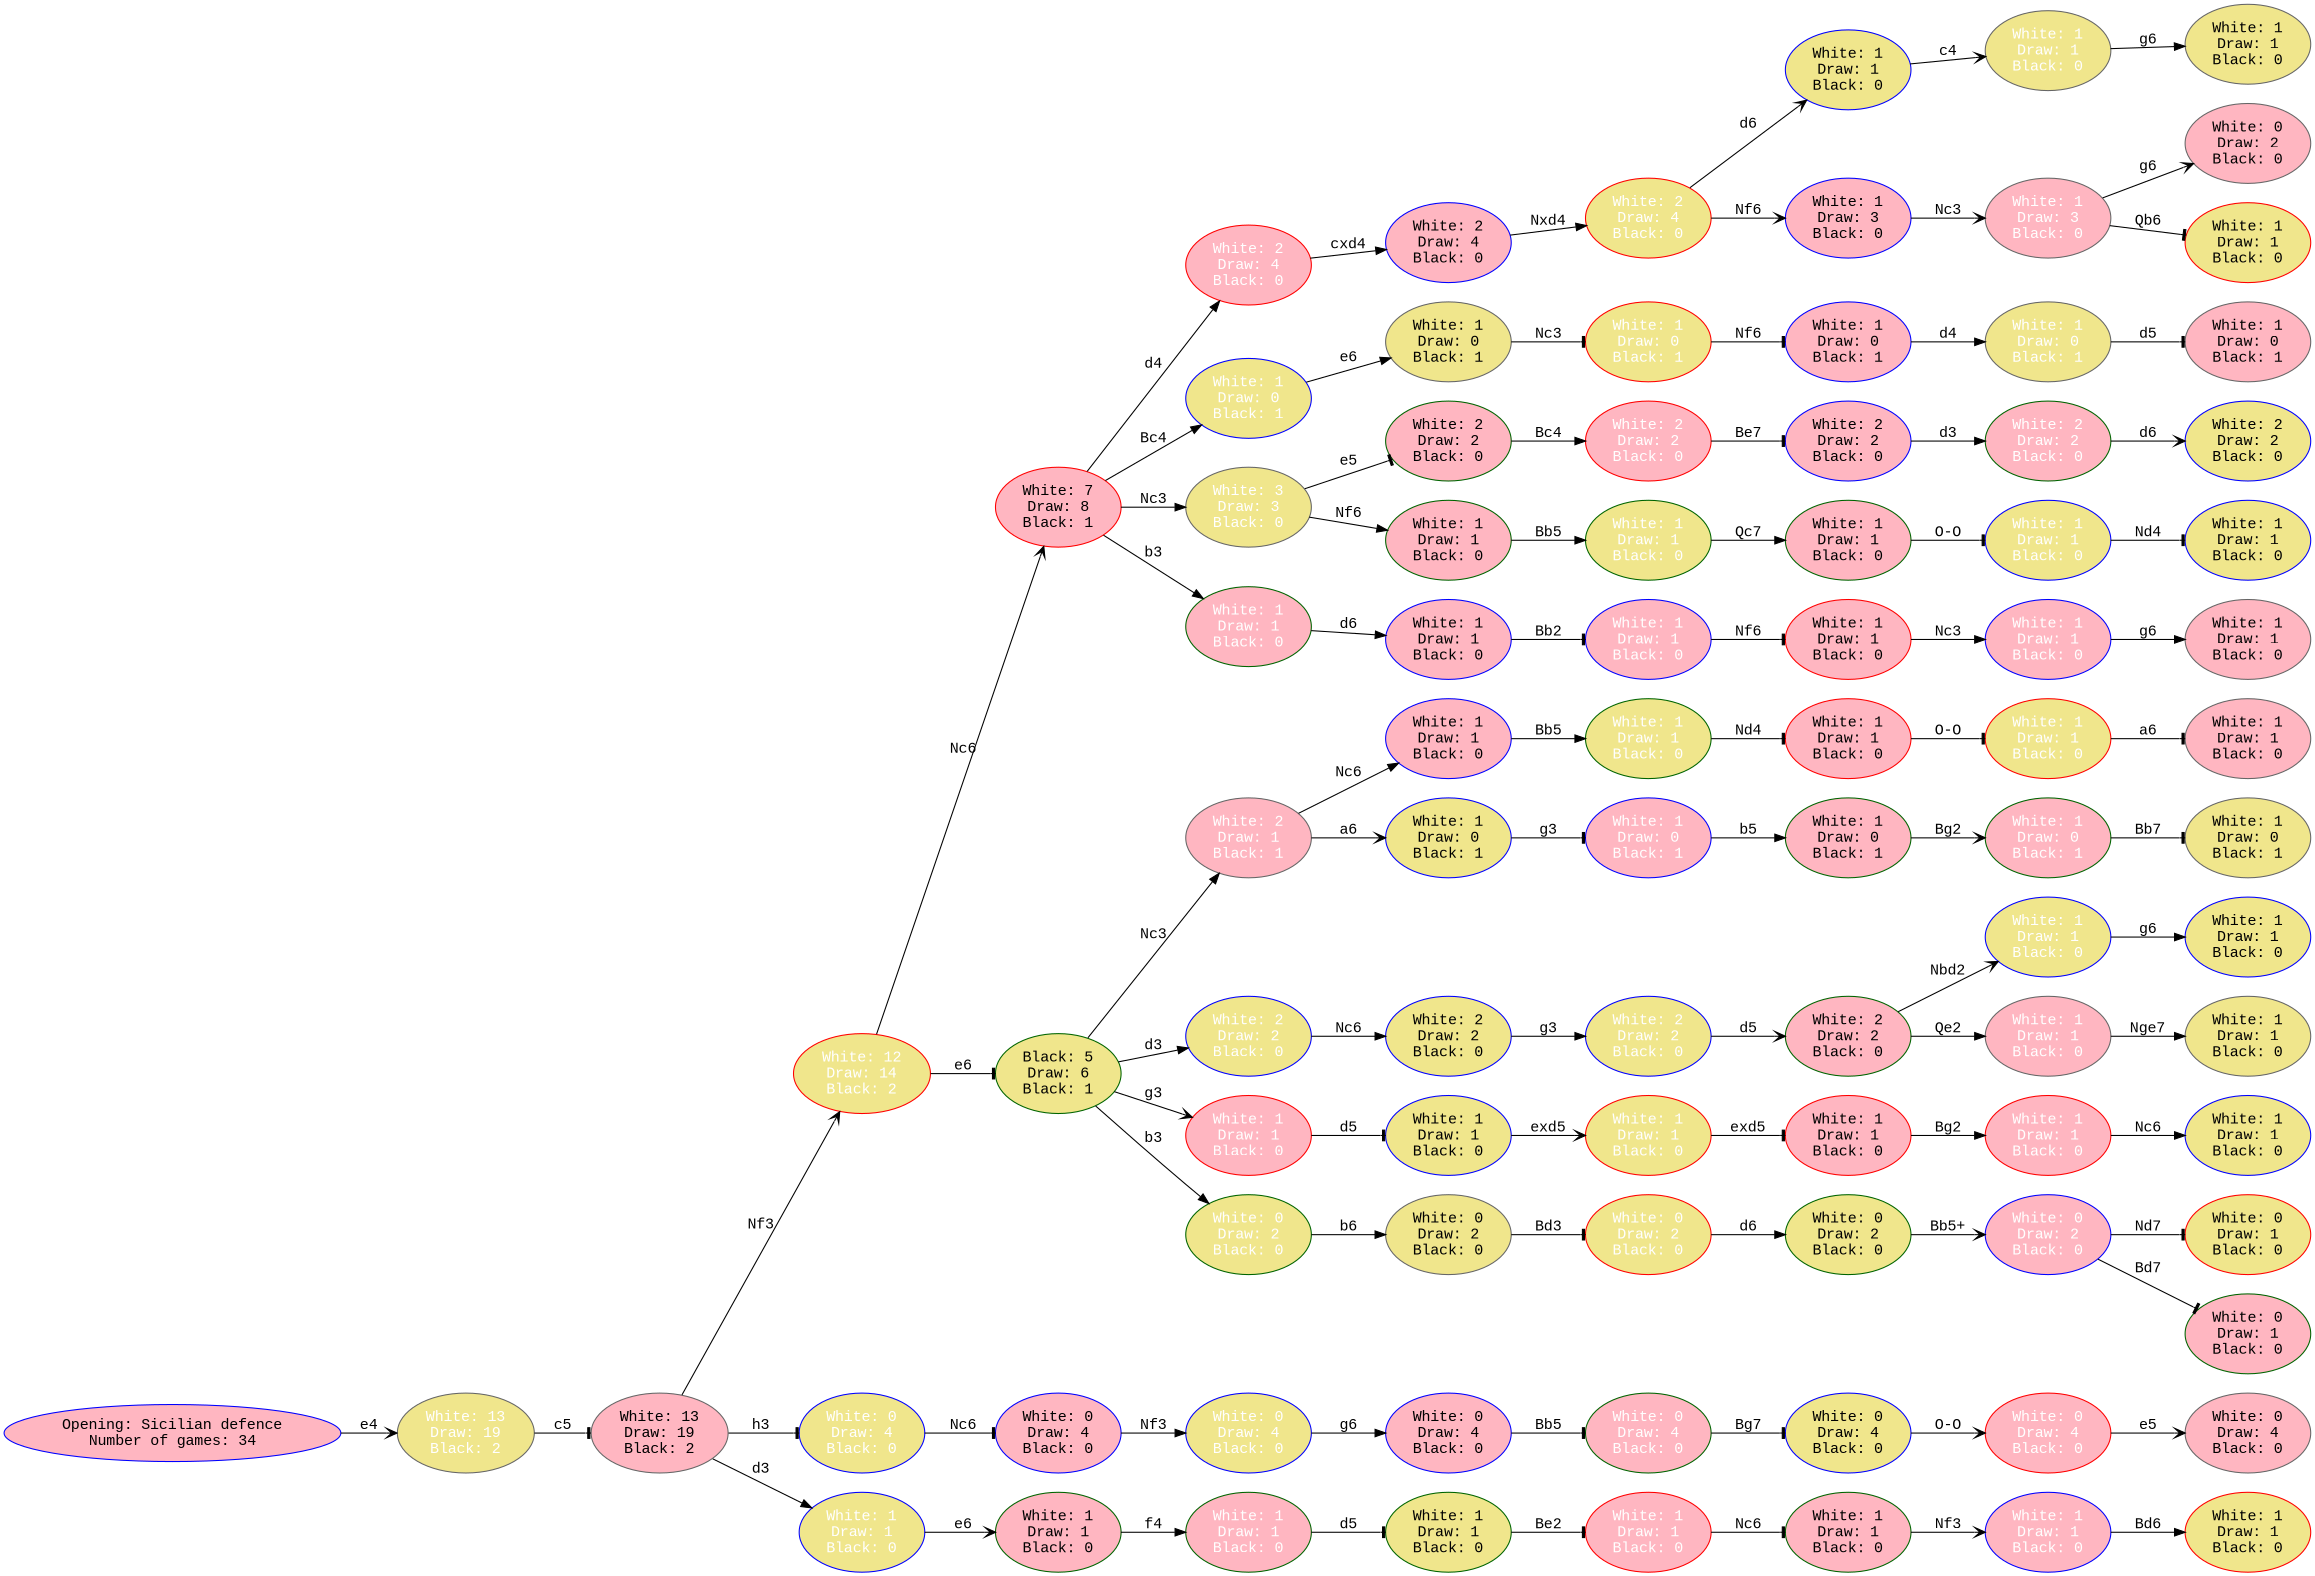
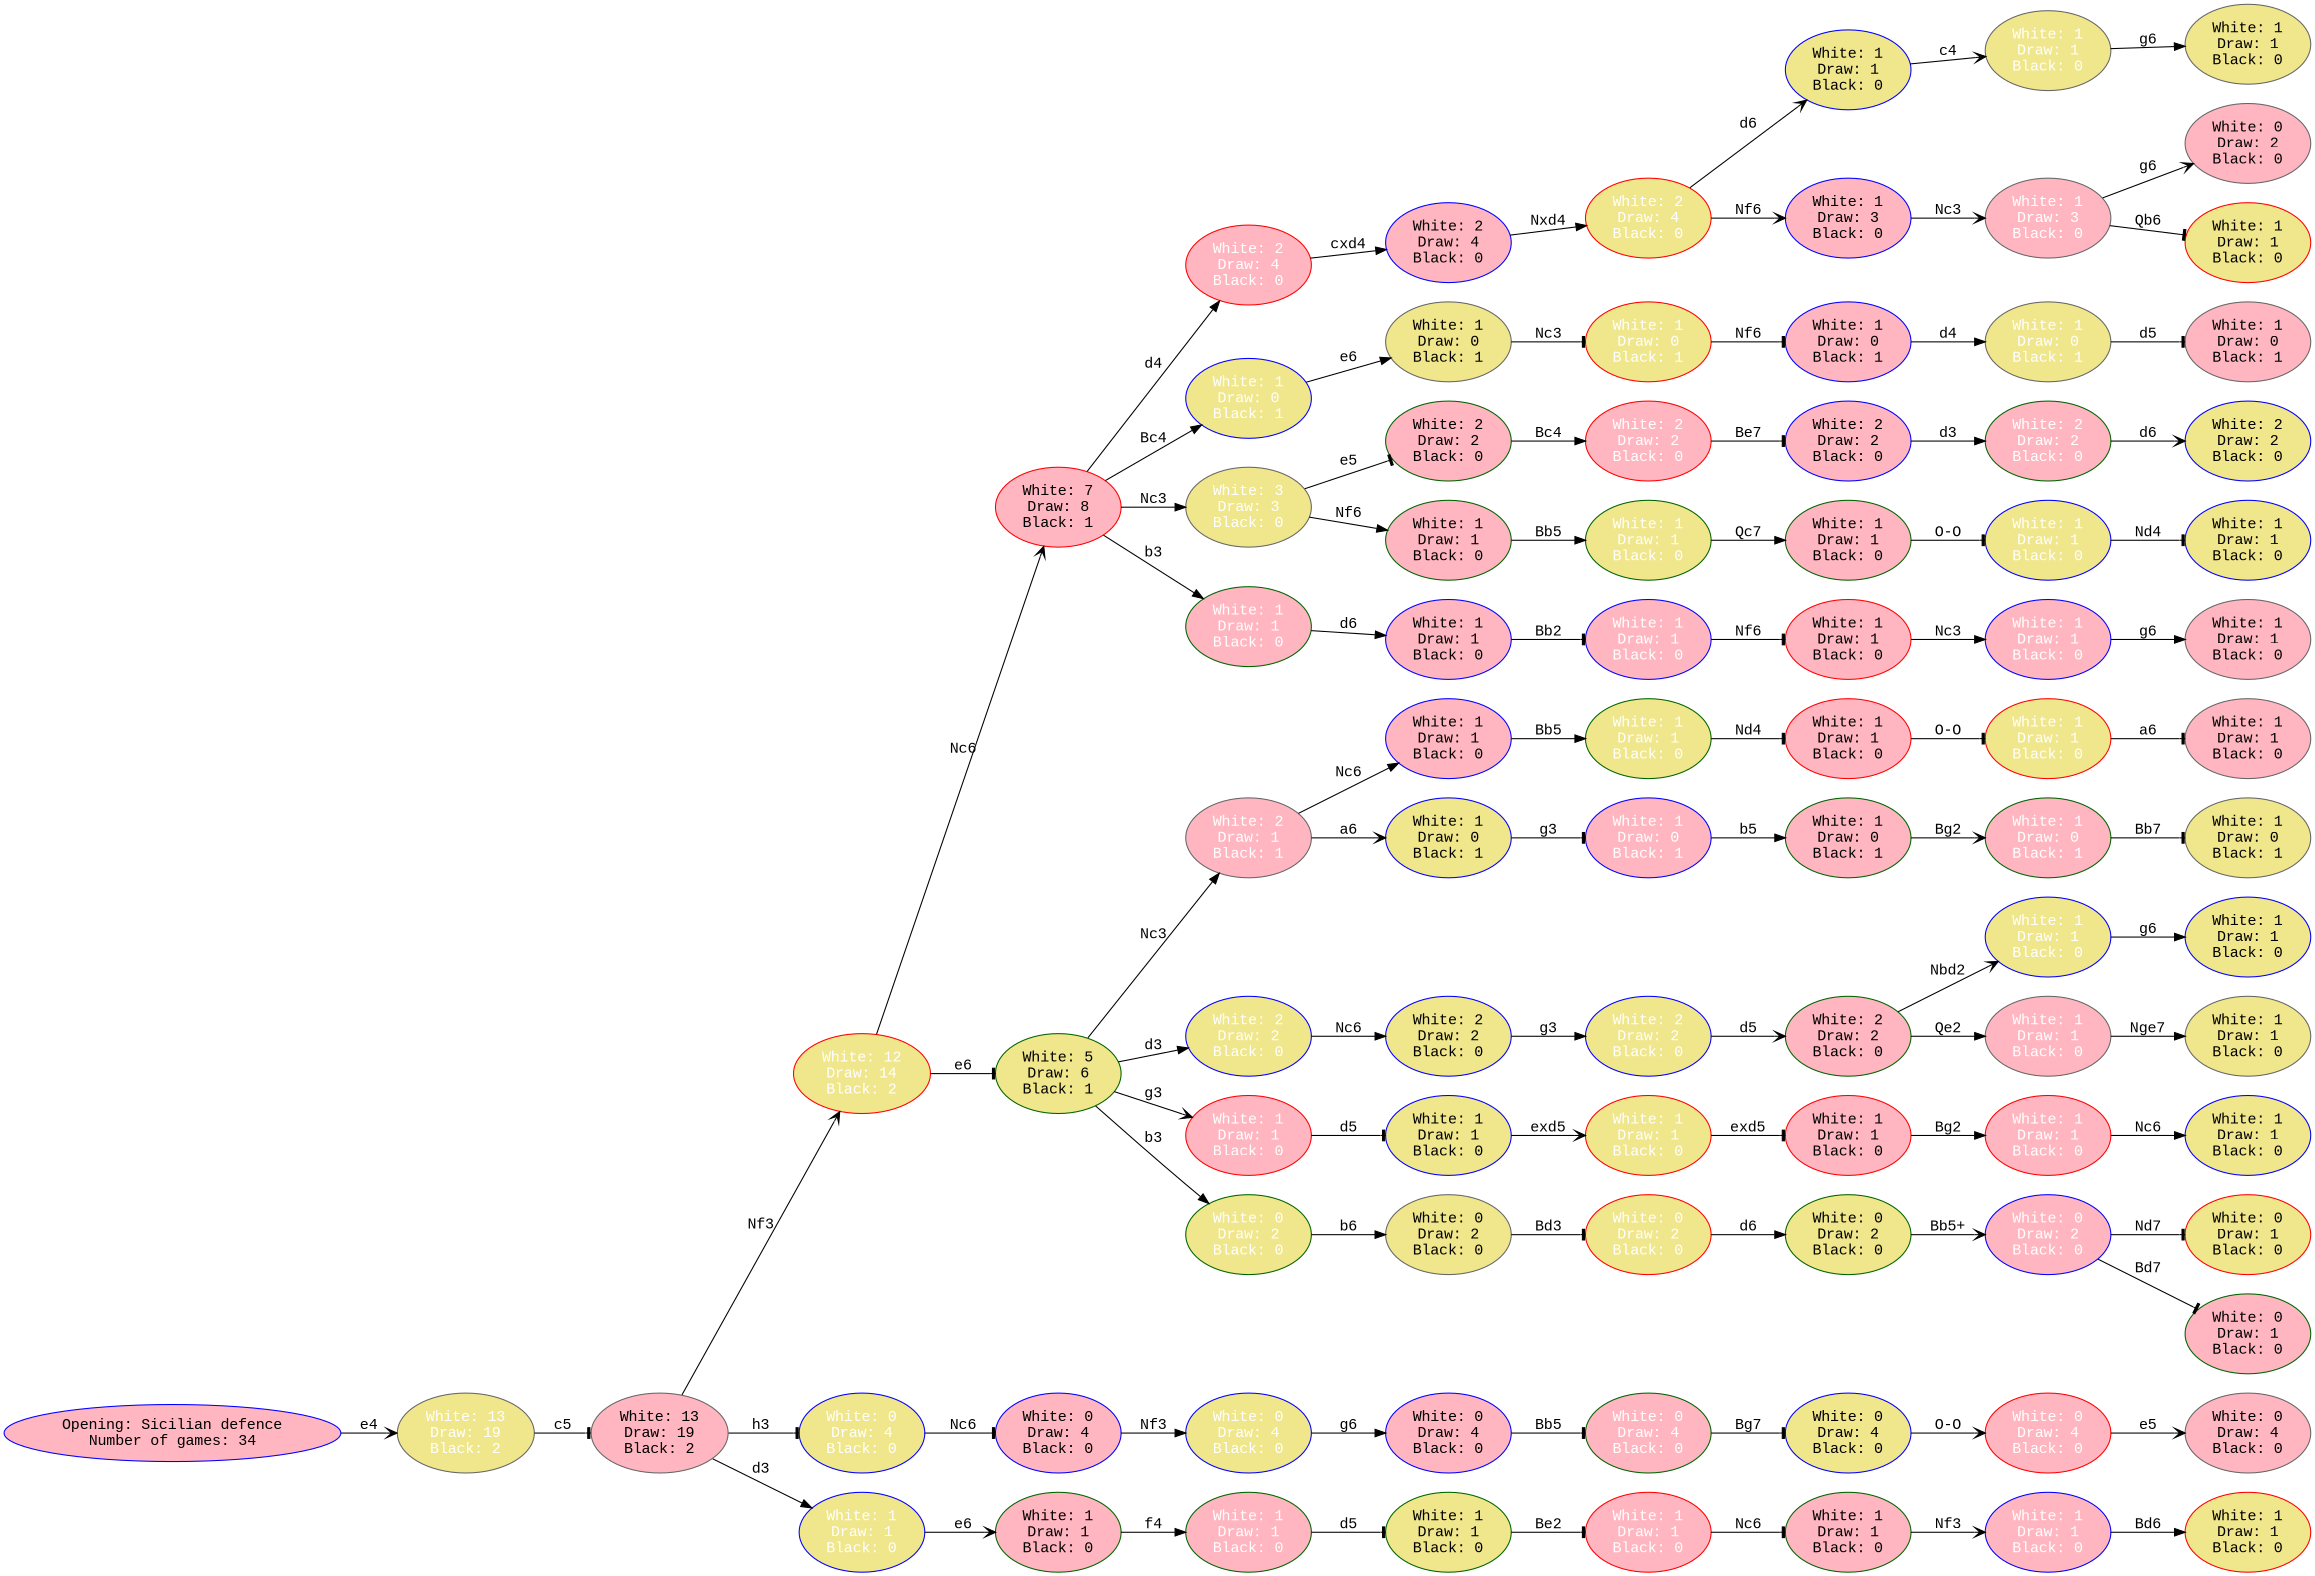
(1058, 1074) -> (1058, 1074)
